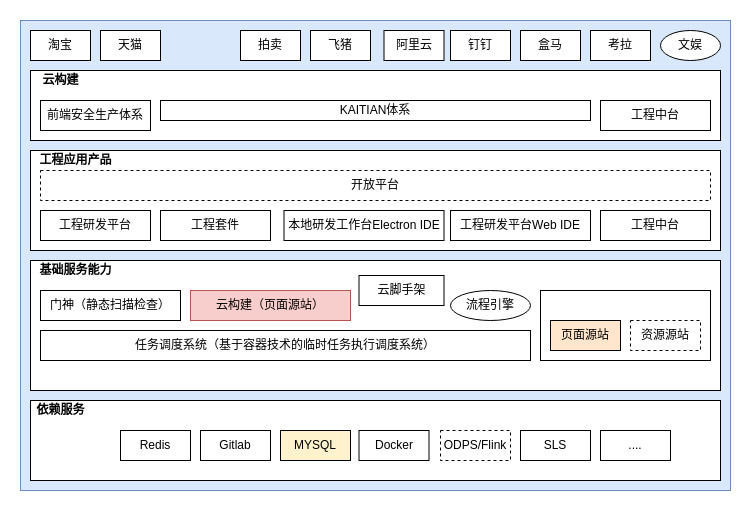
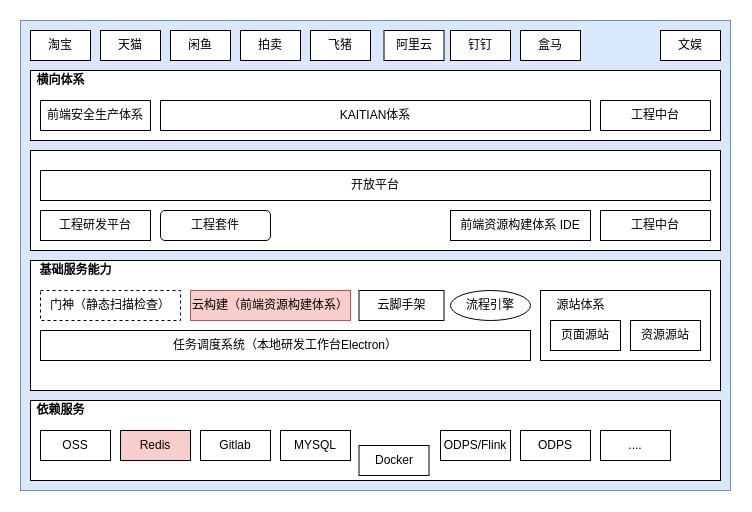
none -> (201, 46)
(621, 46) -> none
(691, 46) -> (691, 46)
(61, 81) -> (61, 81)
(376, 111) -> (376, 116)
(76, 161) -> none
(376, 186) -> (376, 186)
(216, 226) -> (216, 226)
(364, 226) -> none
(521, 226) -> (521, 226)
(402, 291) -> (402, 306)
(111, 306) -> (111, 306)
(271, 306) -> (271, 306)
none -> (581, 306)
(586, 336) -> (586, 336)
(666, 336) -> (666, 336)
(286, 346) -> (286, 346)
none -> (76, 446)
(156, 446) -> (156, 446)
(316, 446) -> (316, 446)
(394, 446) -> (394, 461)
(476, 446) -> (476, 446)
(556, 446) -> (556, 446)
